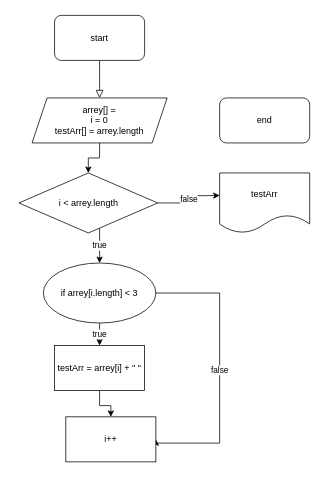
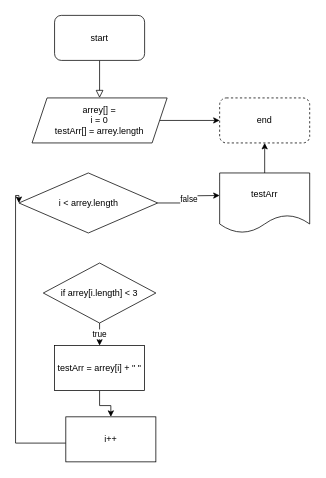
(264, 120) -> (264, 120)
(97, 158) -> (186, 120)
none -> (264, 161)
(99, 242) -> none
(99, 293) -> (99, 293)
none -> (15, 318)
(219, 368) -> none
